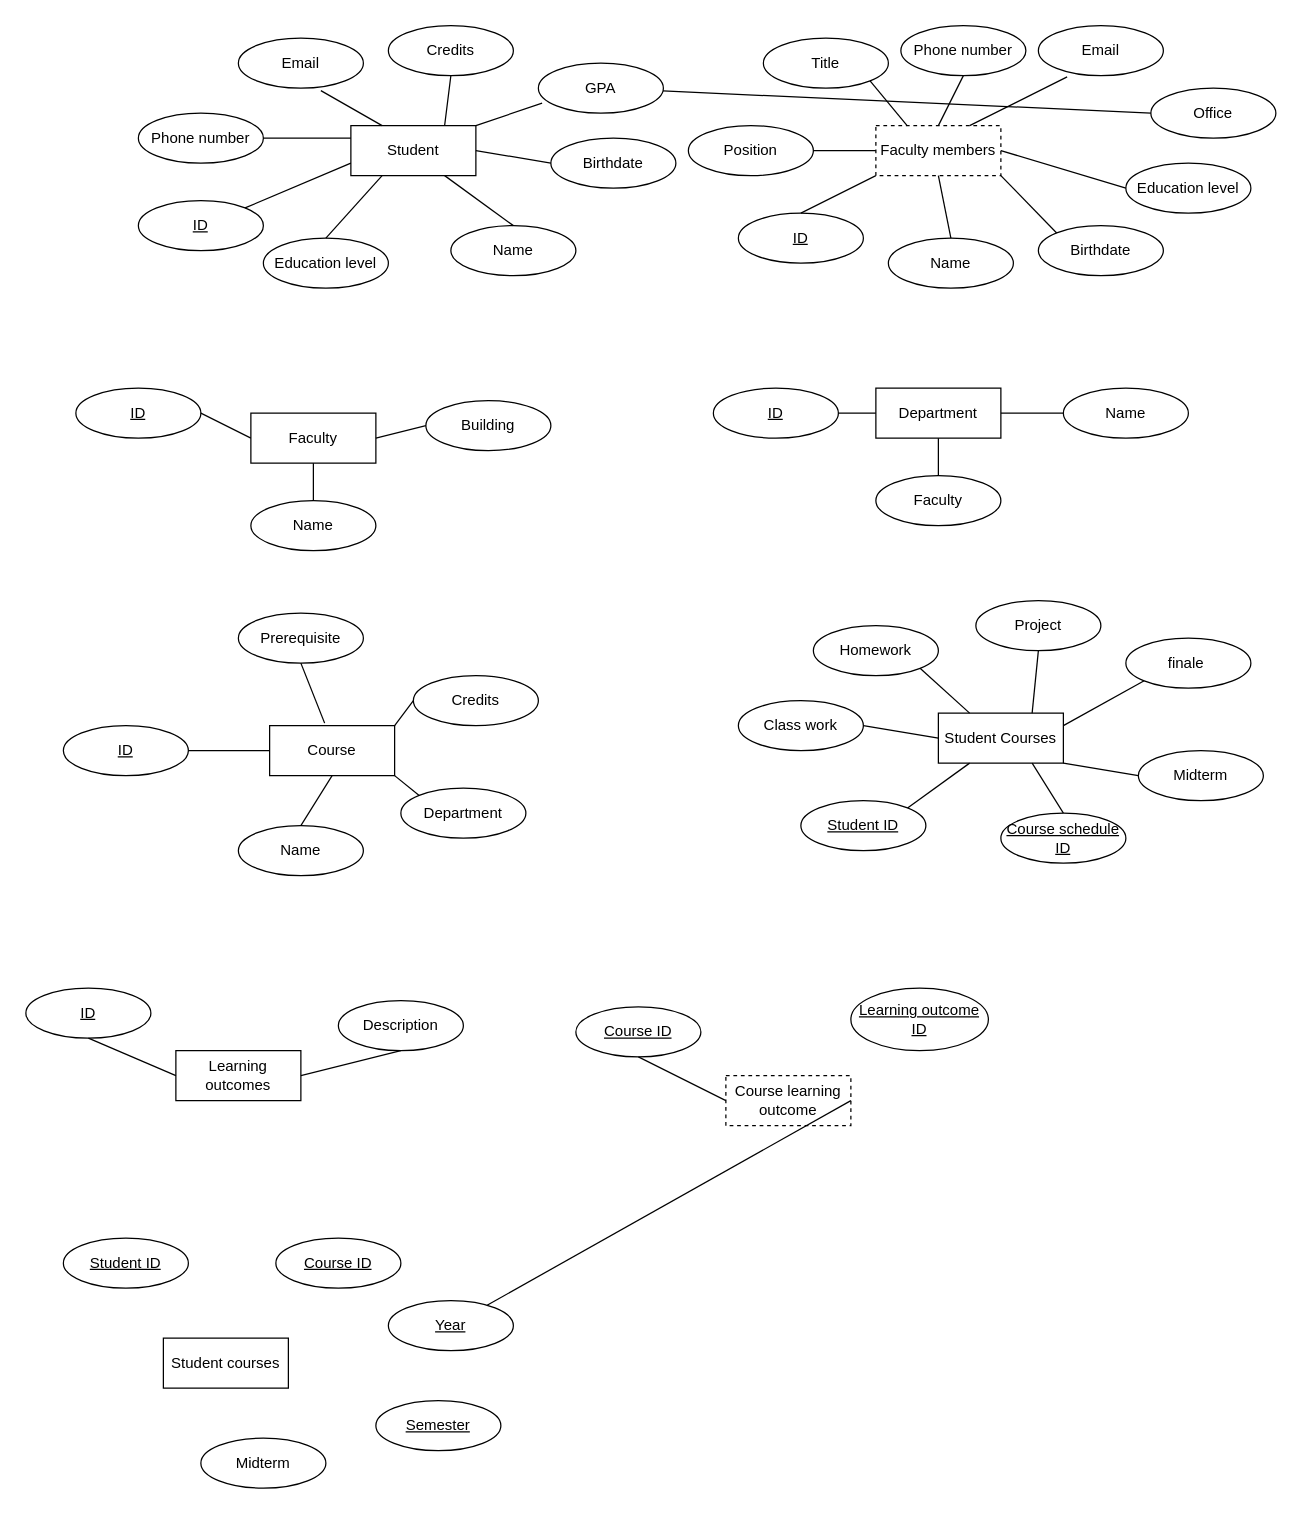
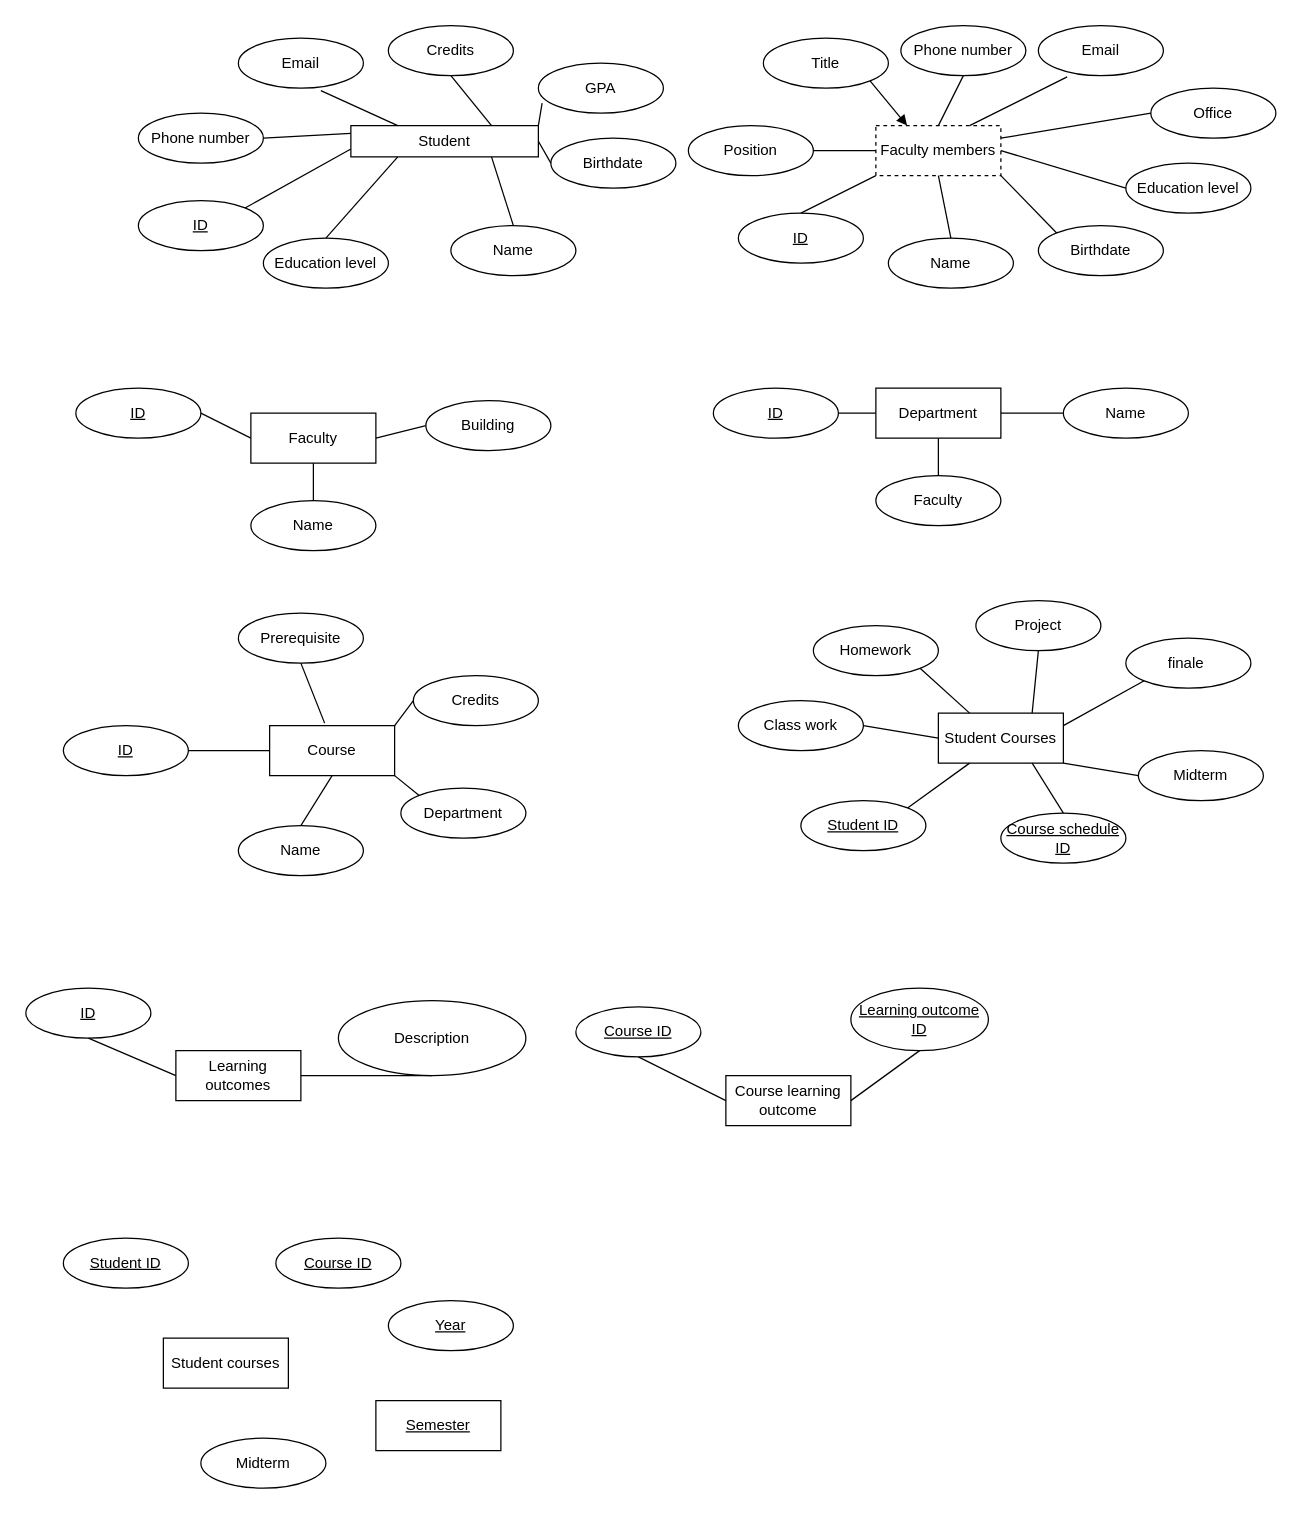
(906, 102) -> (1075, 126)
(902, 120) -> (899, 116)
(413, 151) -> (444, 141)
(401, 1026) -> (432, 1038)
(788, 1101) -> (788, 1101)
(669, 1203) -> (885, 1076)
(438, 1426) -> (438, 1426)
